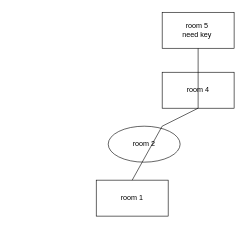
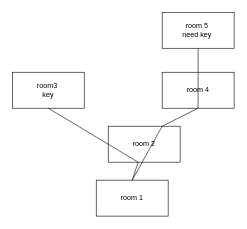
none -> (48, 90)
none -> (98, 138)
(144, 144) -> (144, 144)
